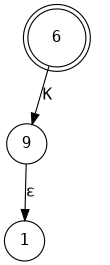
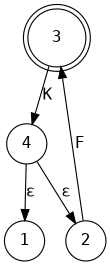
(57, 38) -> (57, 38)
(27, 144) -> (27, 144)
none -> (86, 241)
